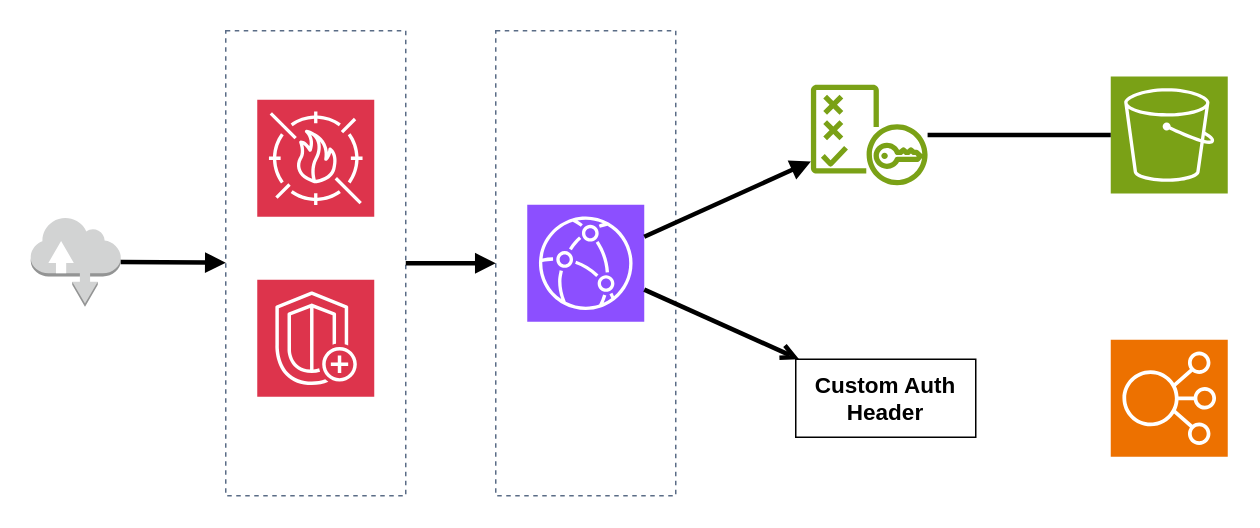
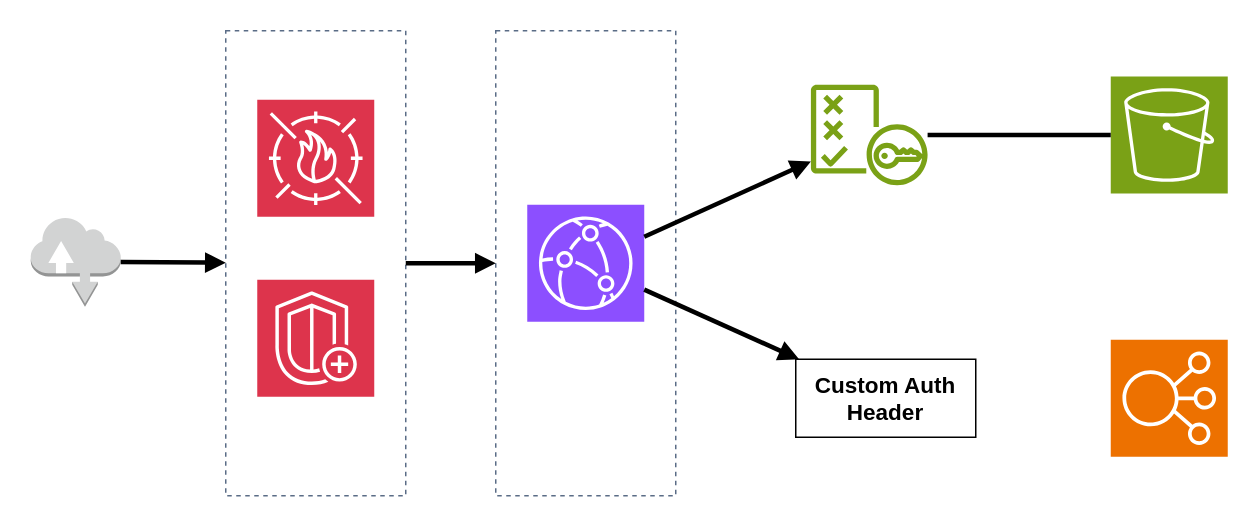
(782, 351) -> (780, 351)
